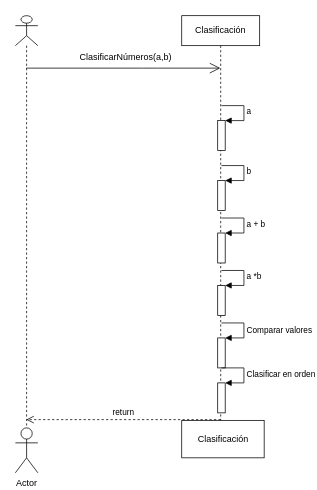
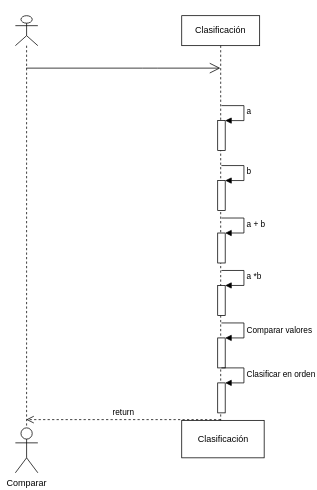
(126, 57) -> none
(27, 484) -> (27, 484)
